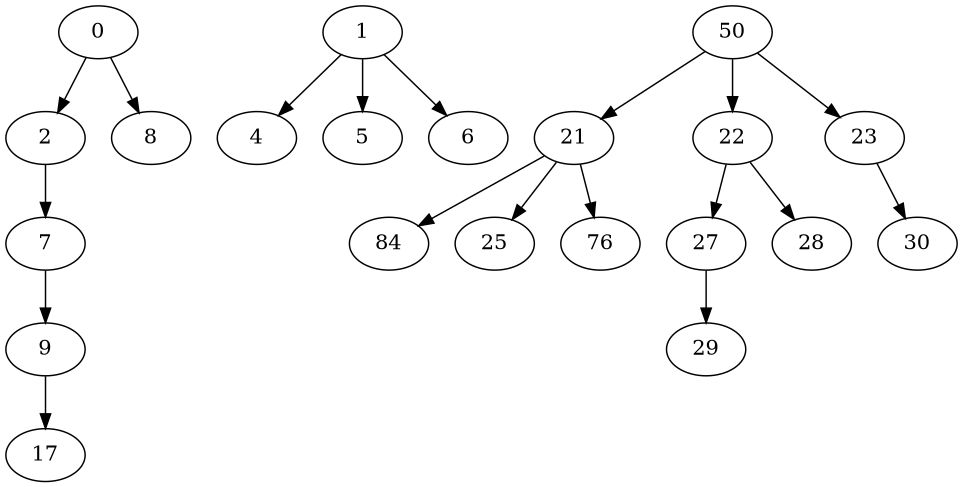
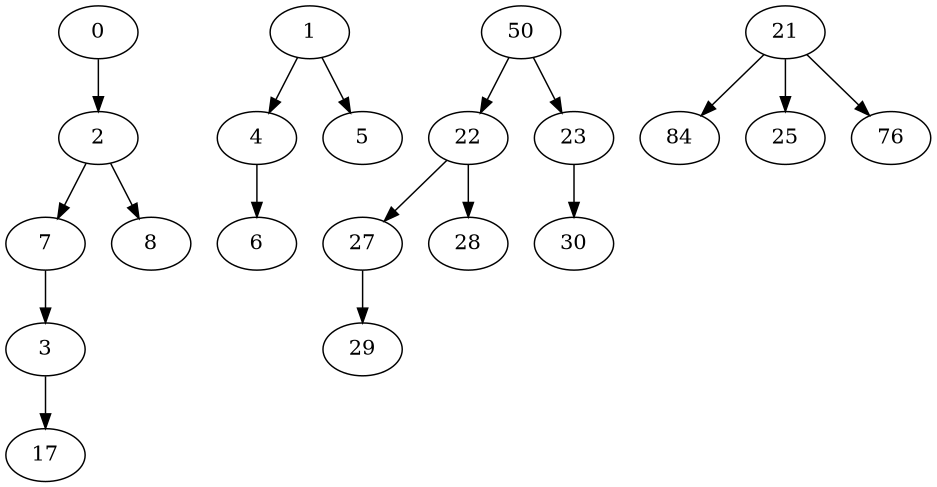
(121, 79) -> (121, 184)
(410, 80) -> (257, 184)
(659, 81) -> none
(46, 349) -> (46, 349)
